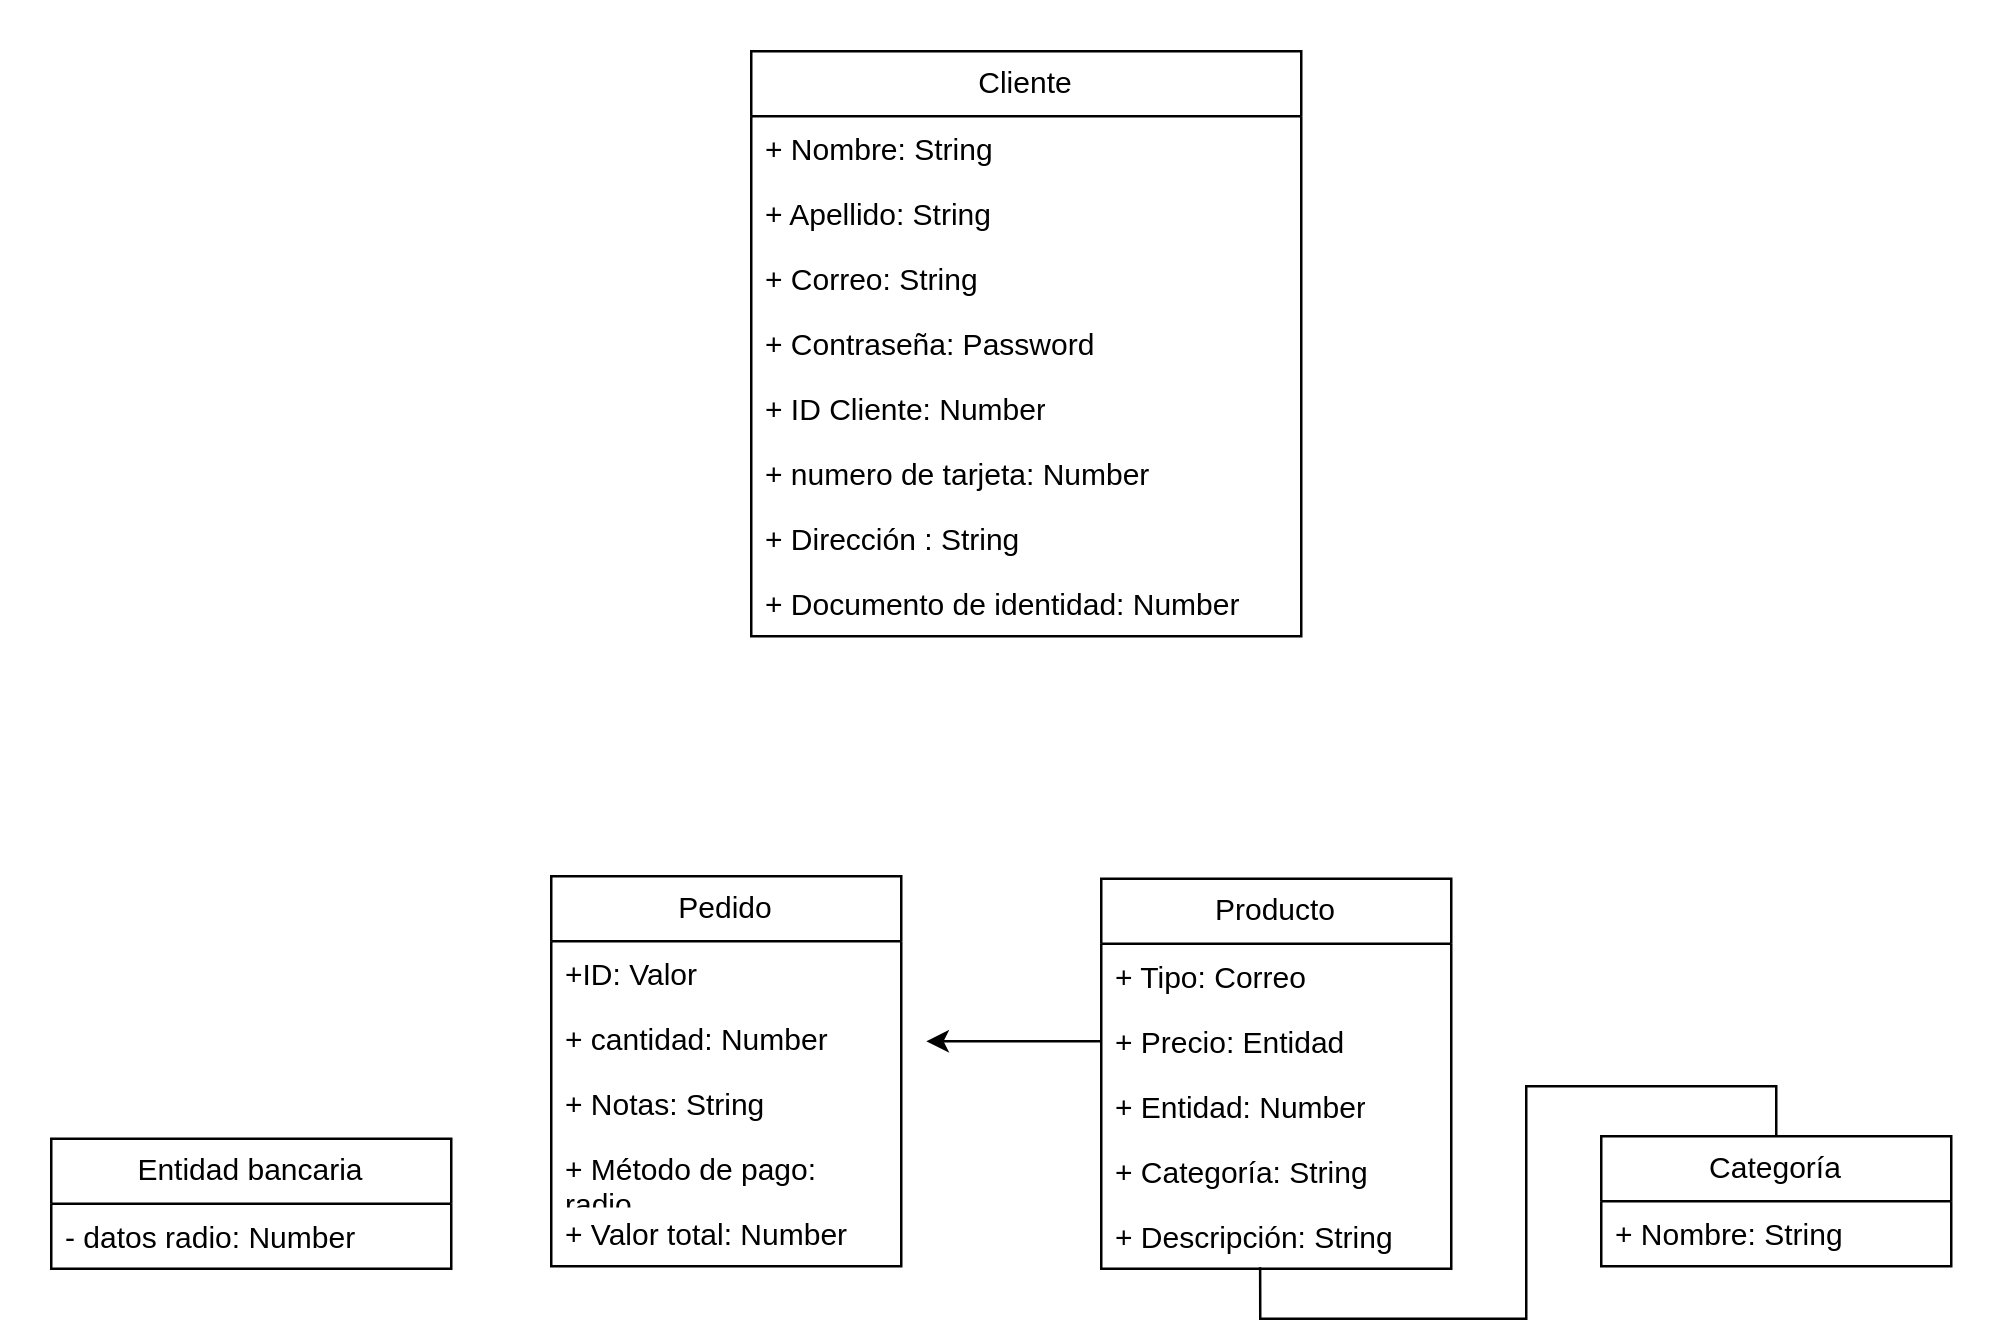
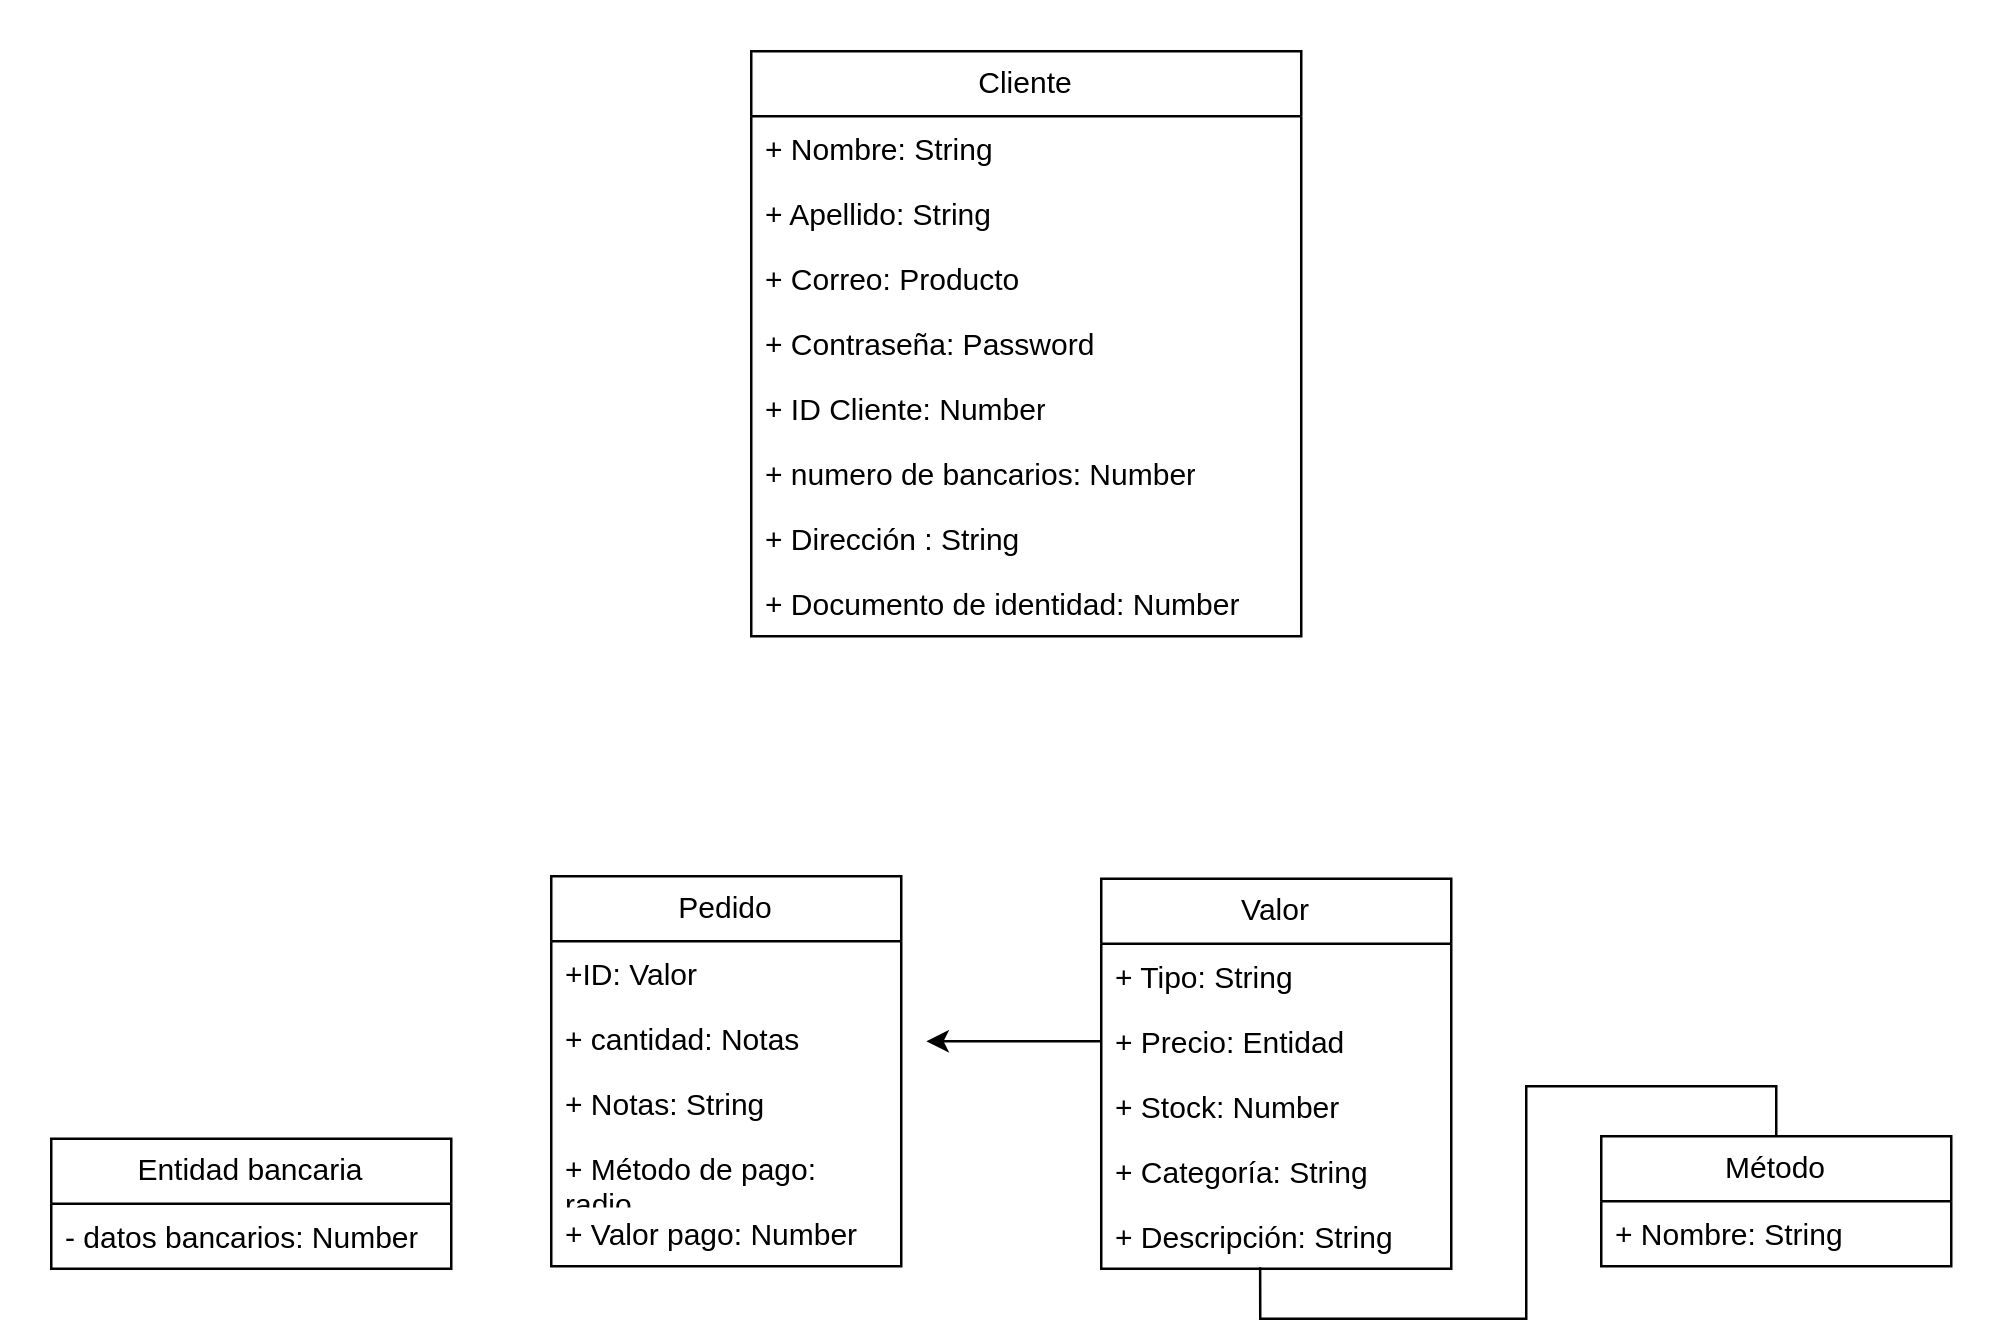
(885, 282) -> (906, 282)
(974, 477) -> (986, 477)
(1276, 911) -> (1276, 911)
(1218, 979) -> (1214, 979)
(702, 1042) -> (693, 1042)
(1243, 1109) -> (1231, 1109)
(1776, 1169) -> (1776, 1169)
(719, 1237) -> (715, 1237)
(223, 1239) -> (254, 1257)
